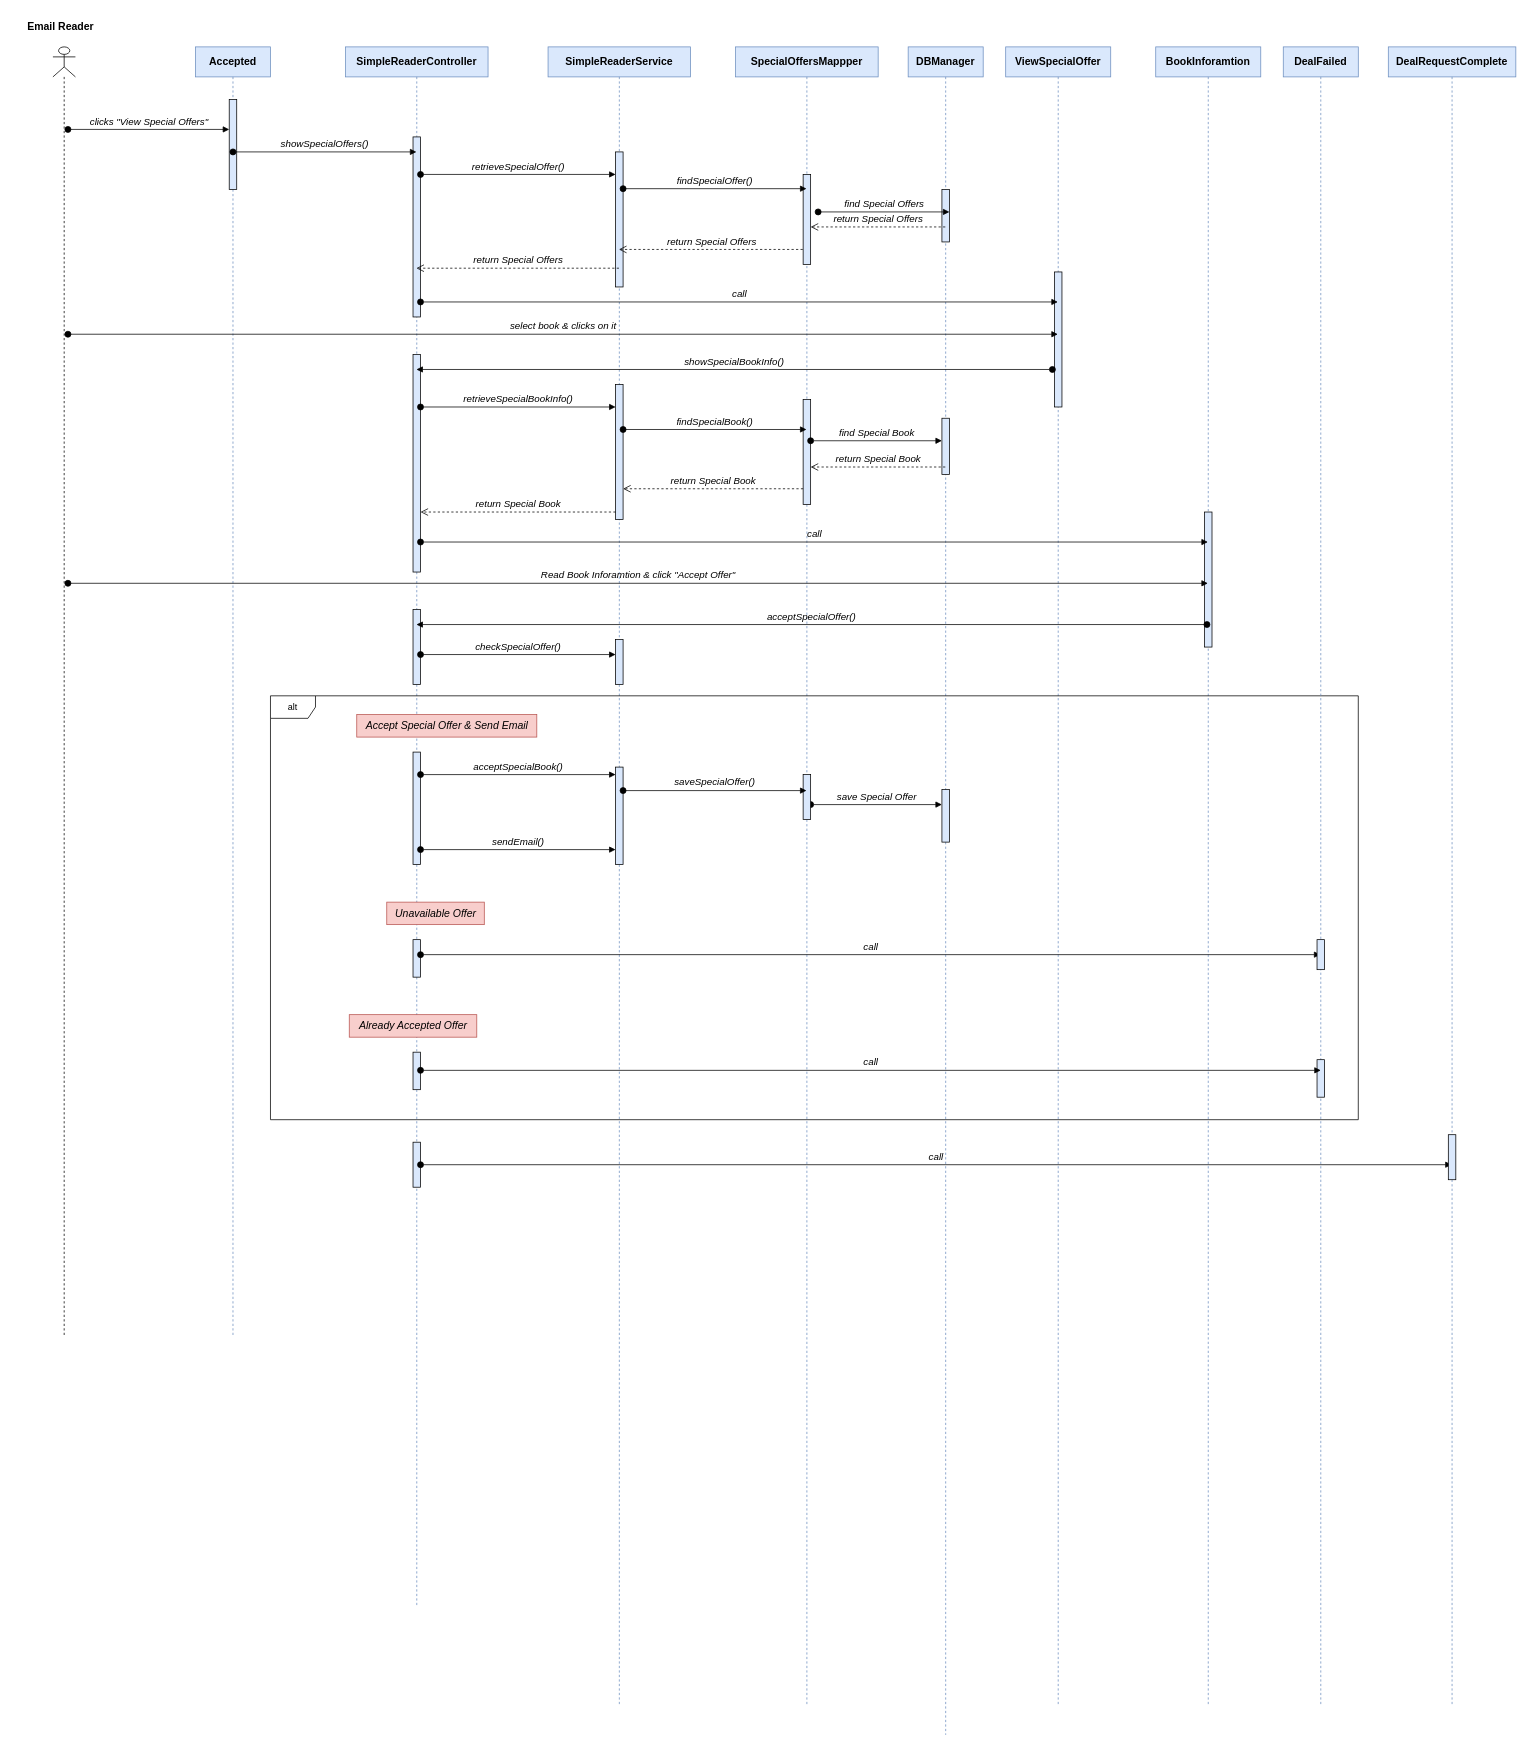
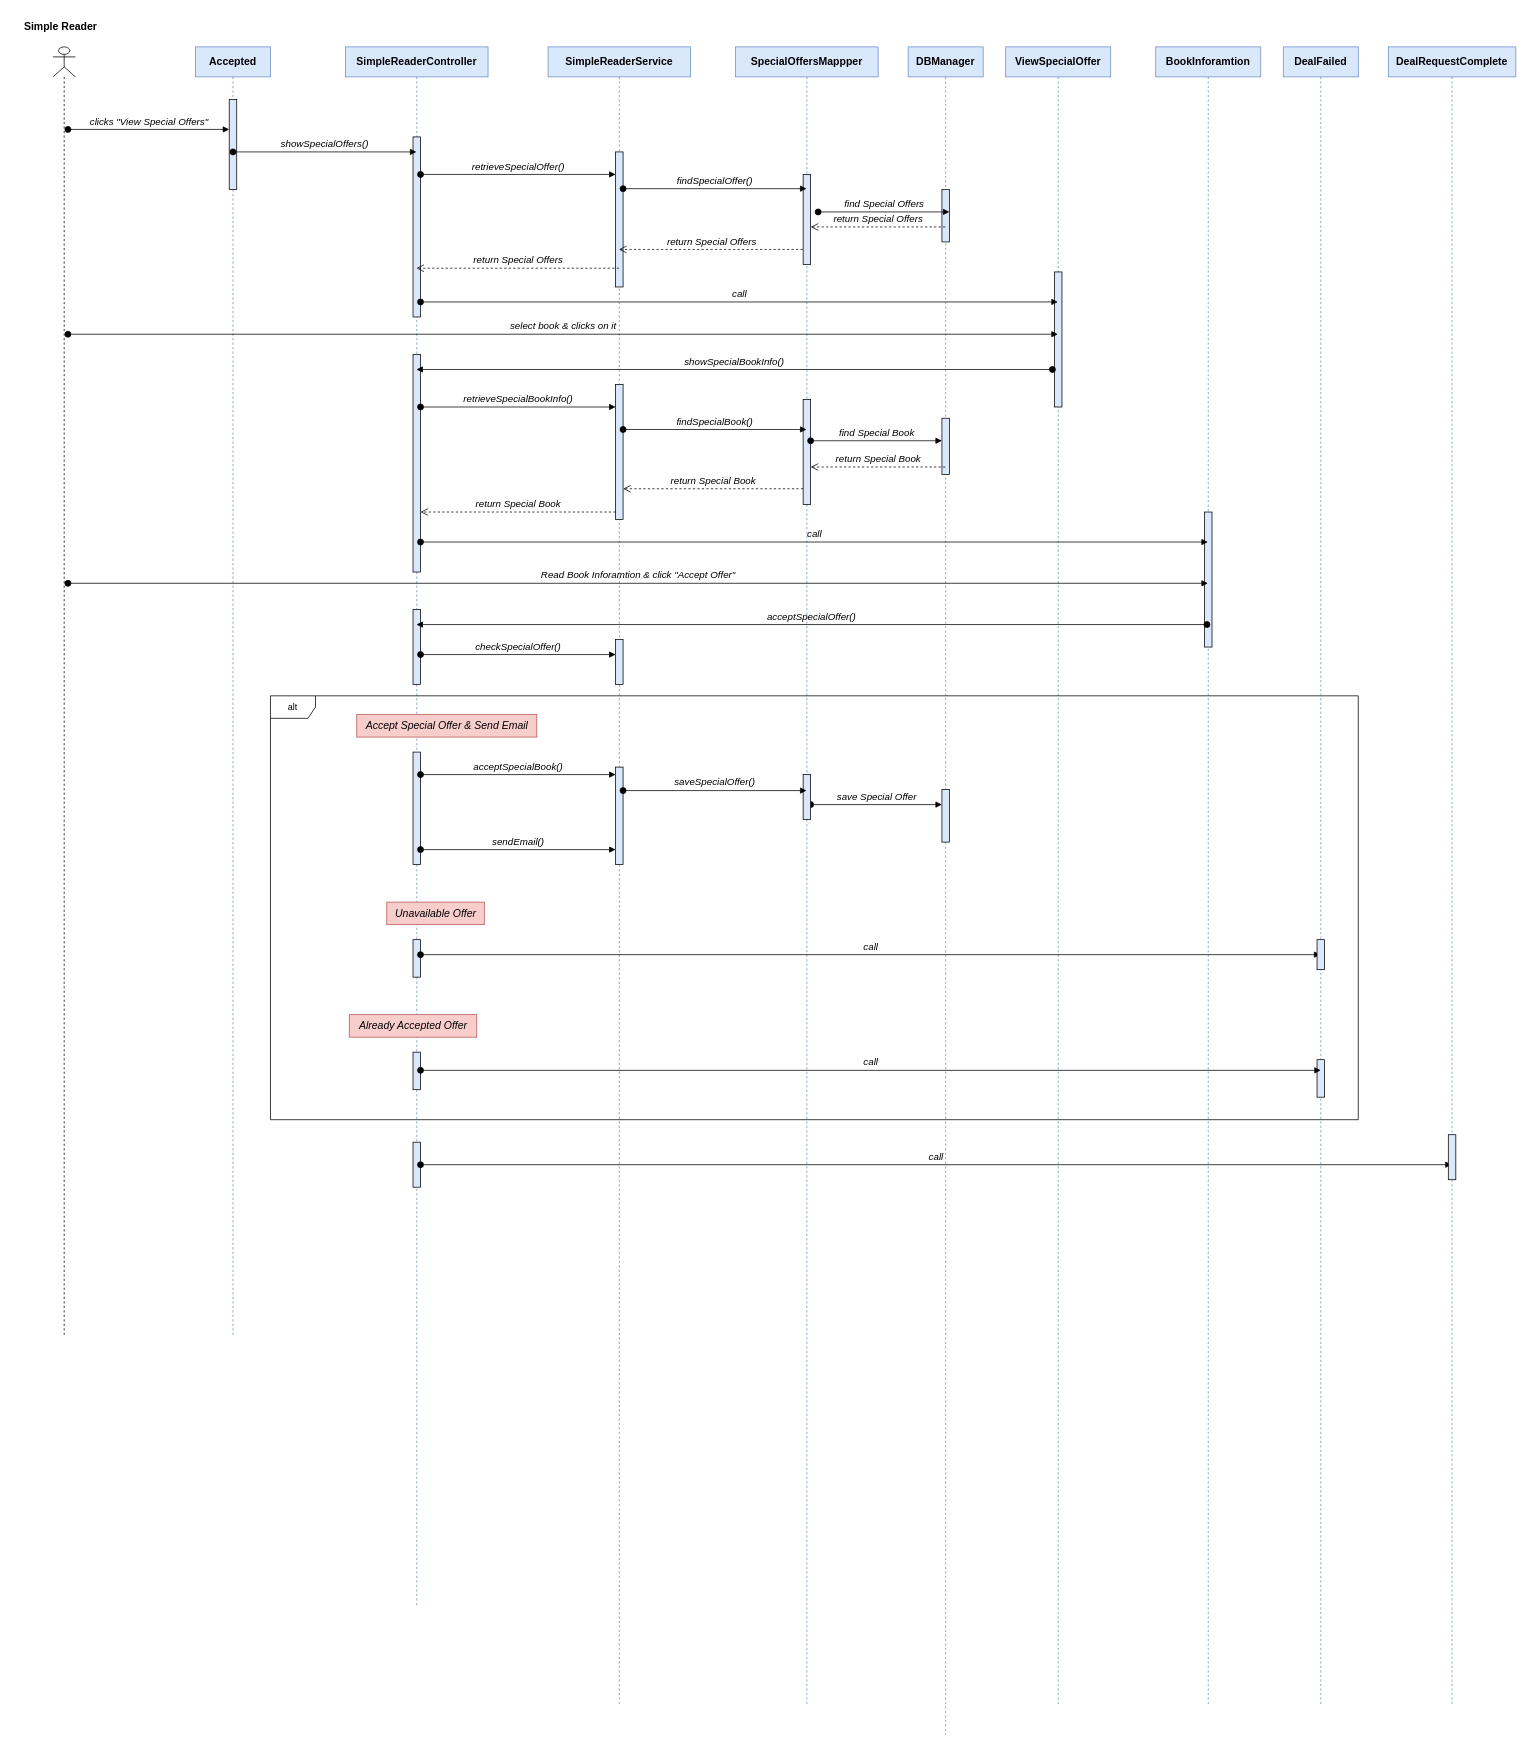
(61, 27) -> (61, 27)
